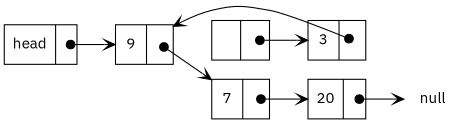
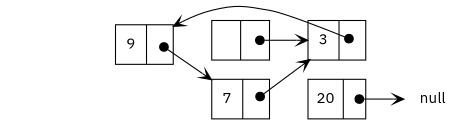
(41, 45) -> none
(281, 99) -> (282, 80)
